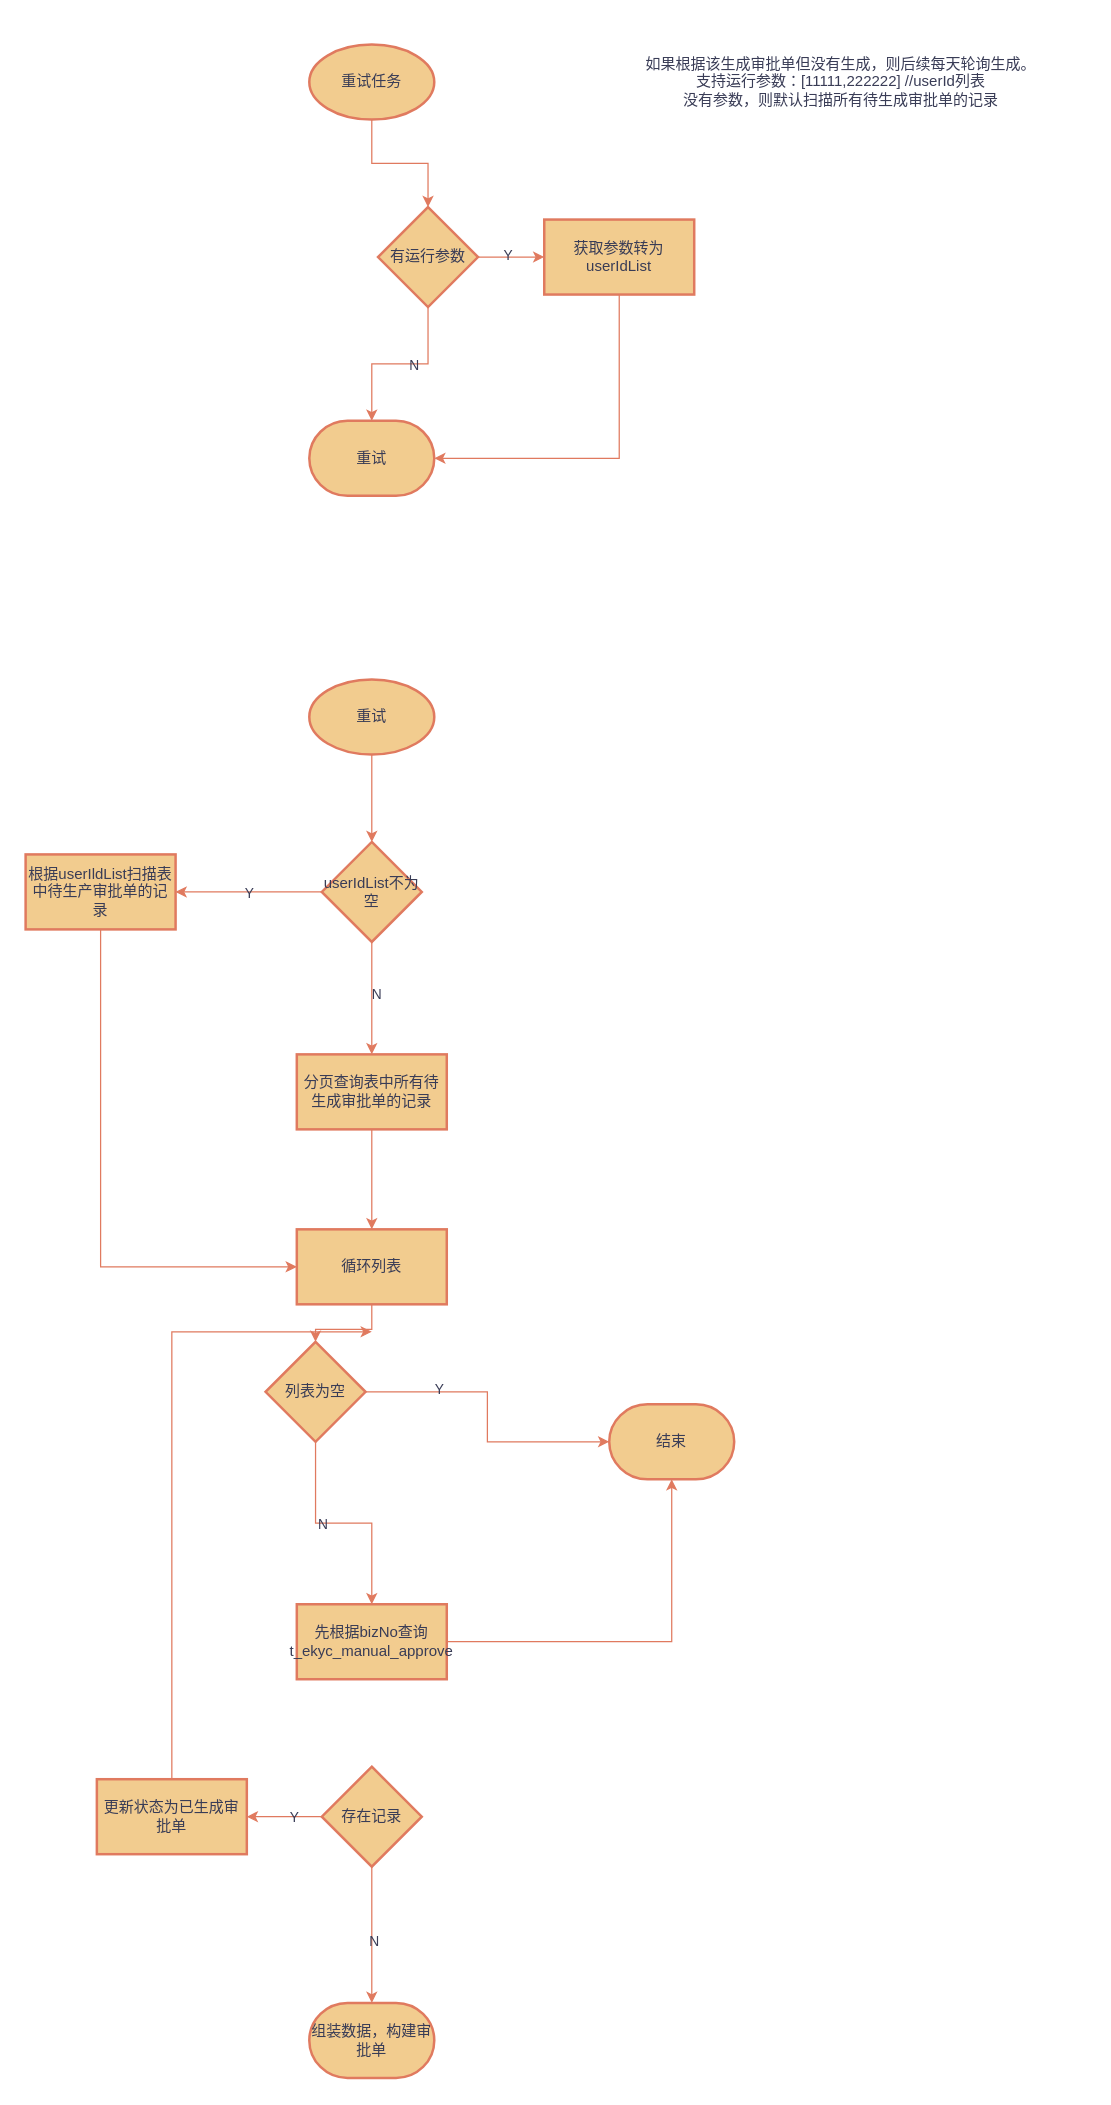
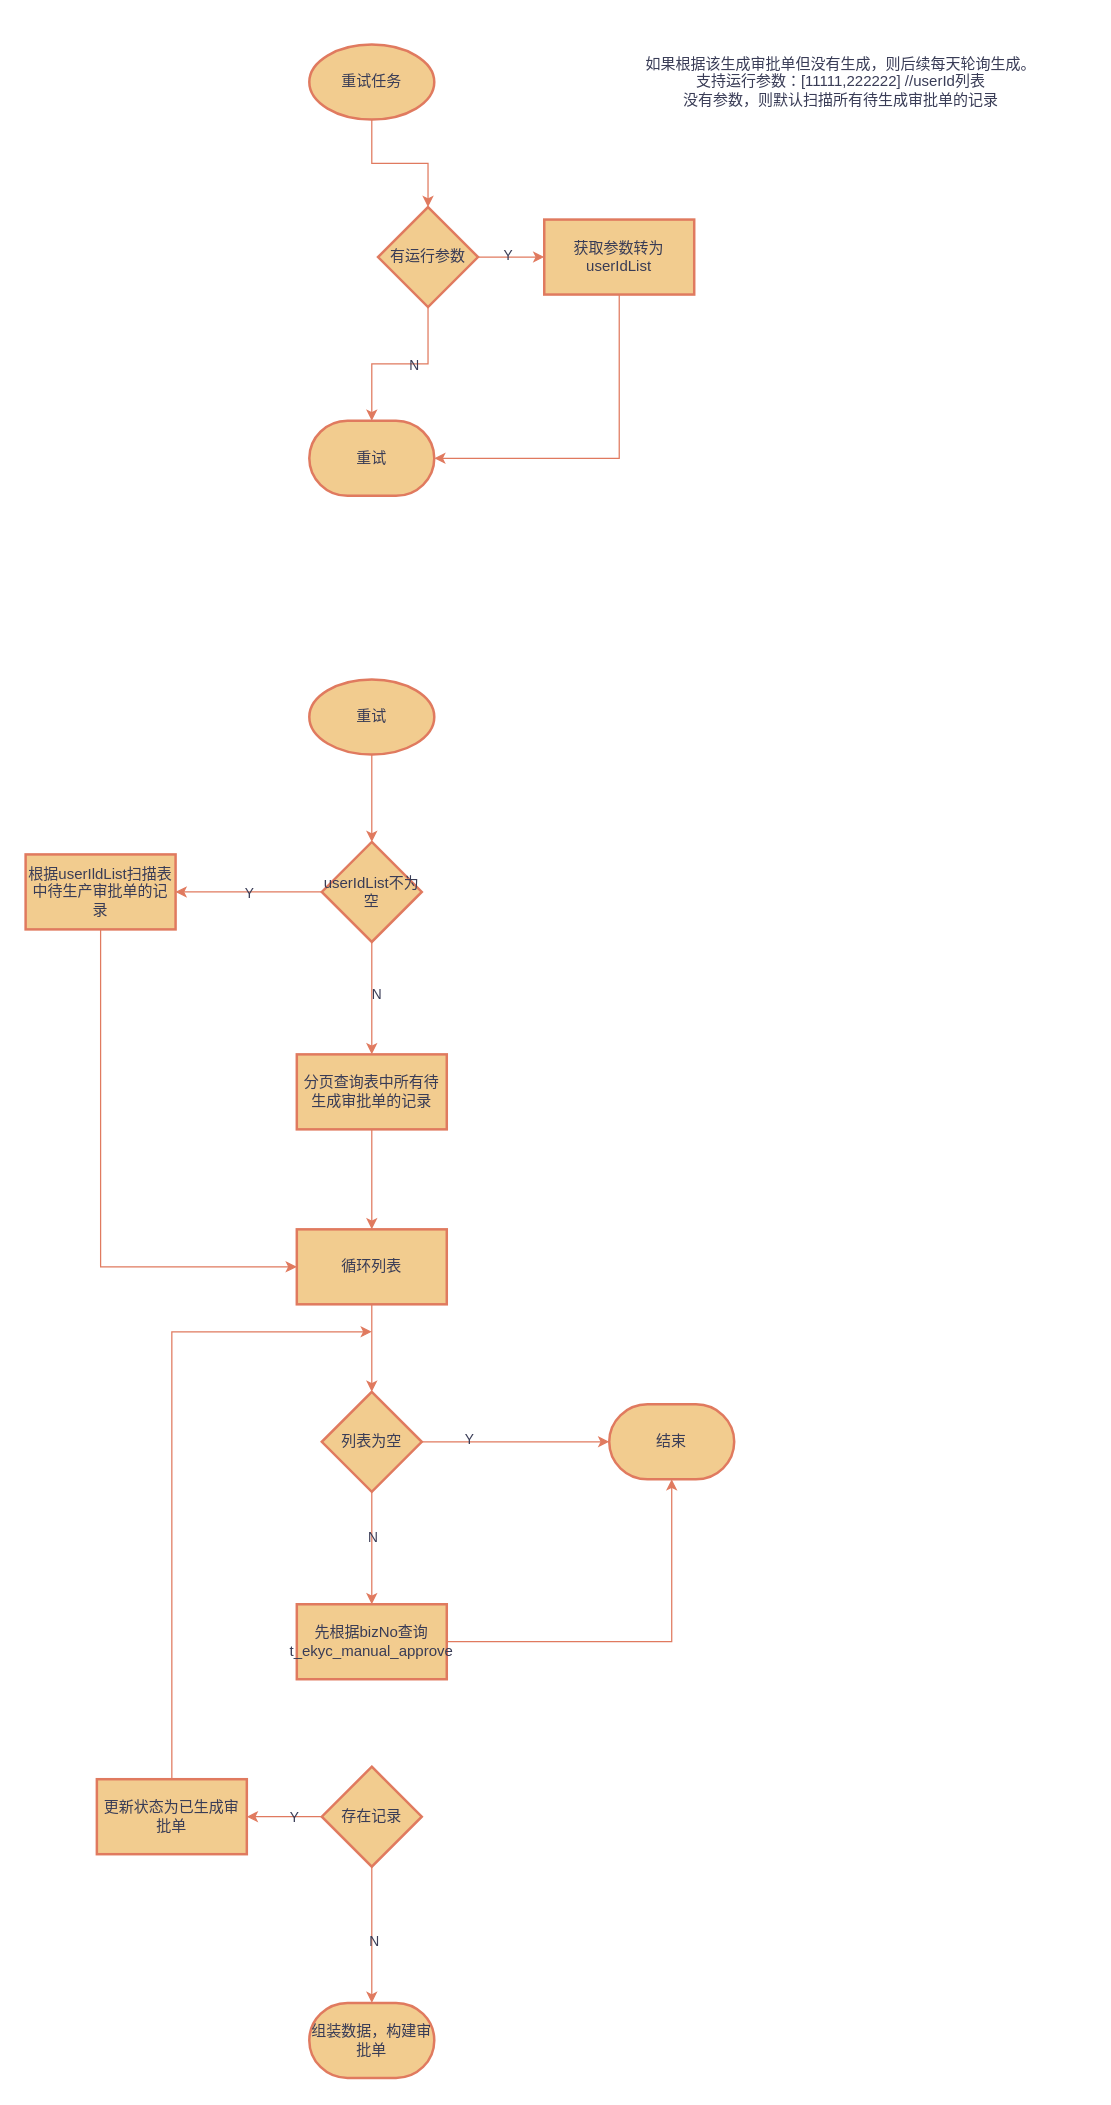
(316, 1392) -> (372, 1442)
